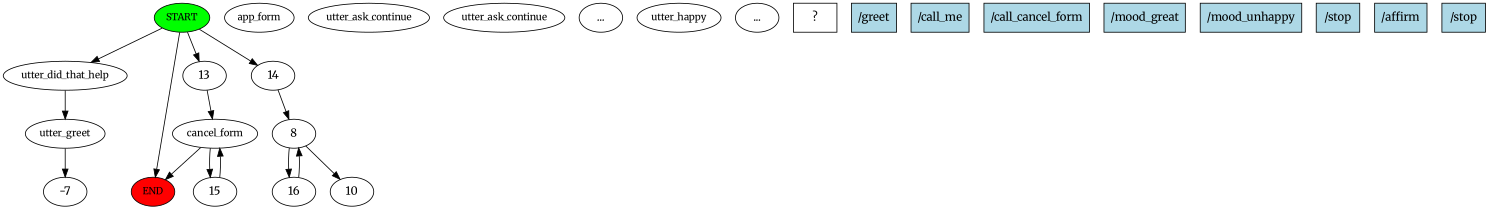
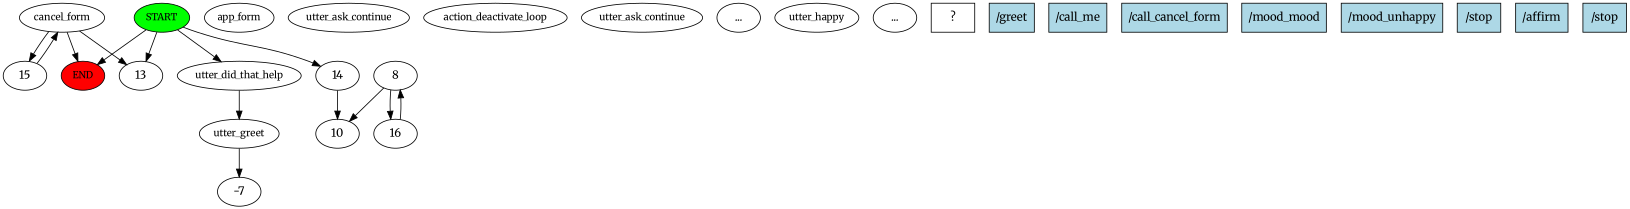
none -> (495, 18)
(1145, 18) -> (1284, 18)
(209, 101) -> (100, 46)
(282, 101) -> (338, 101)
